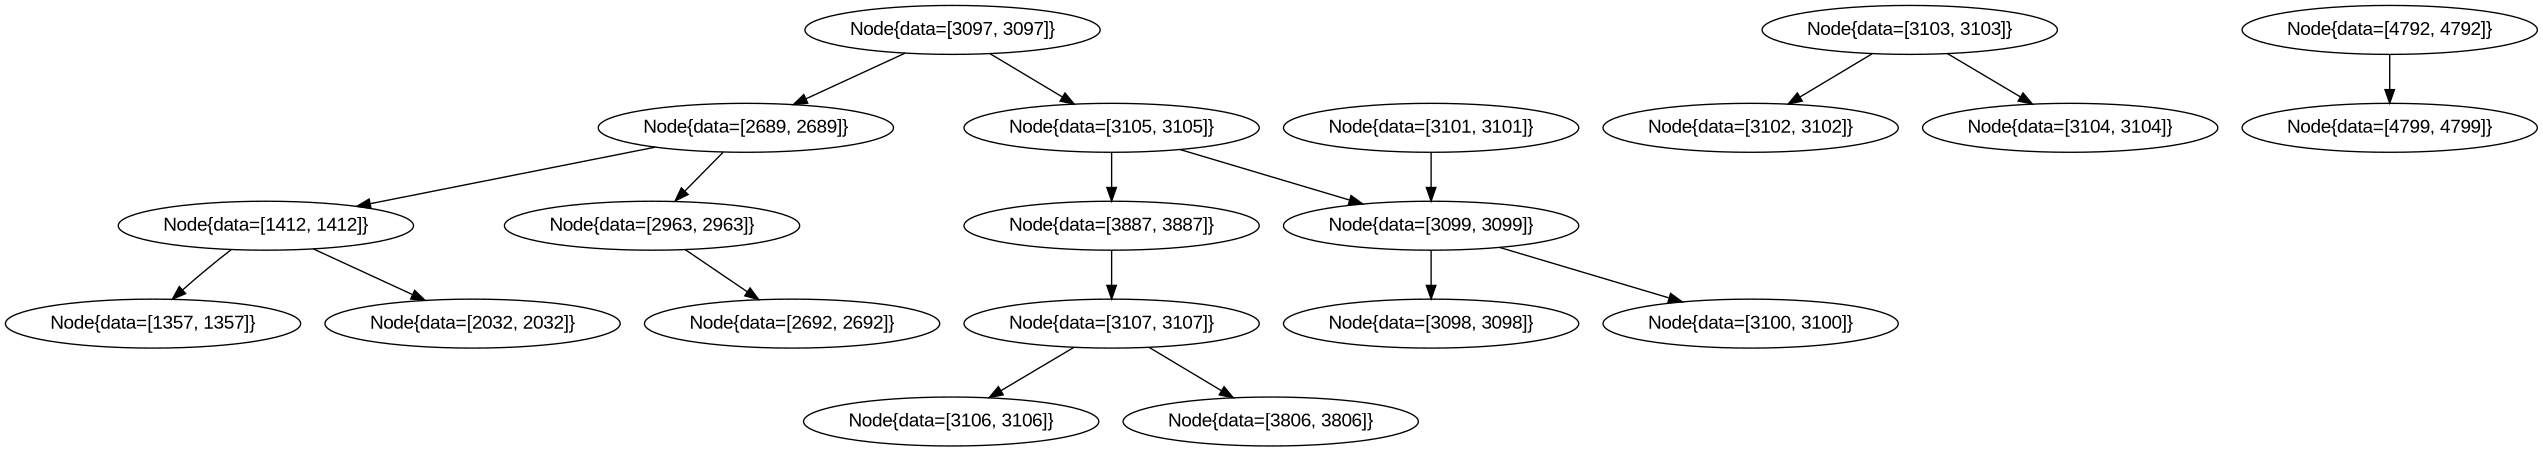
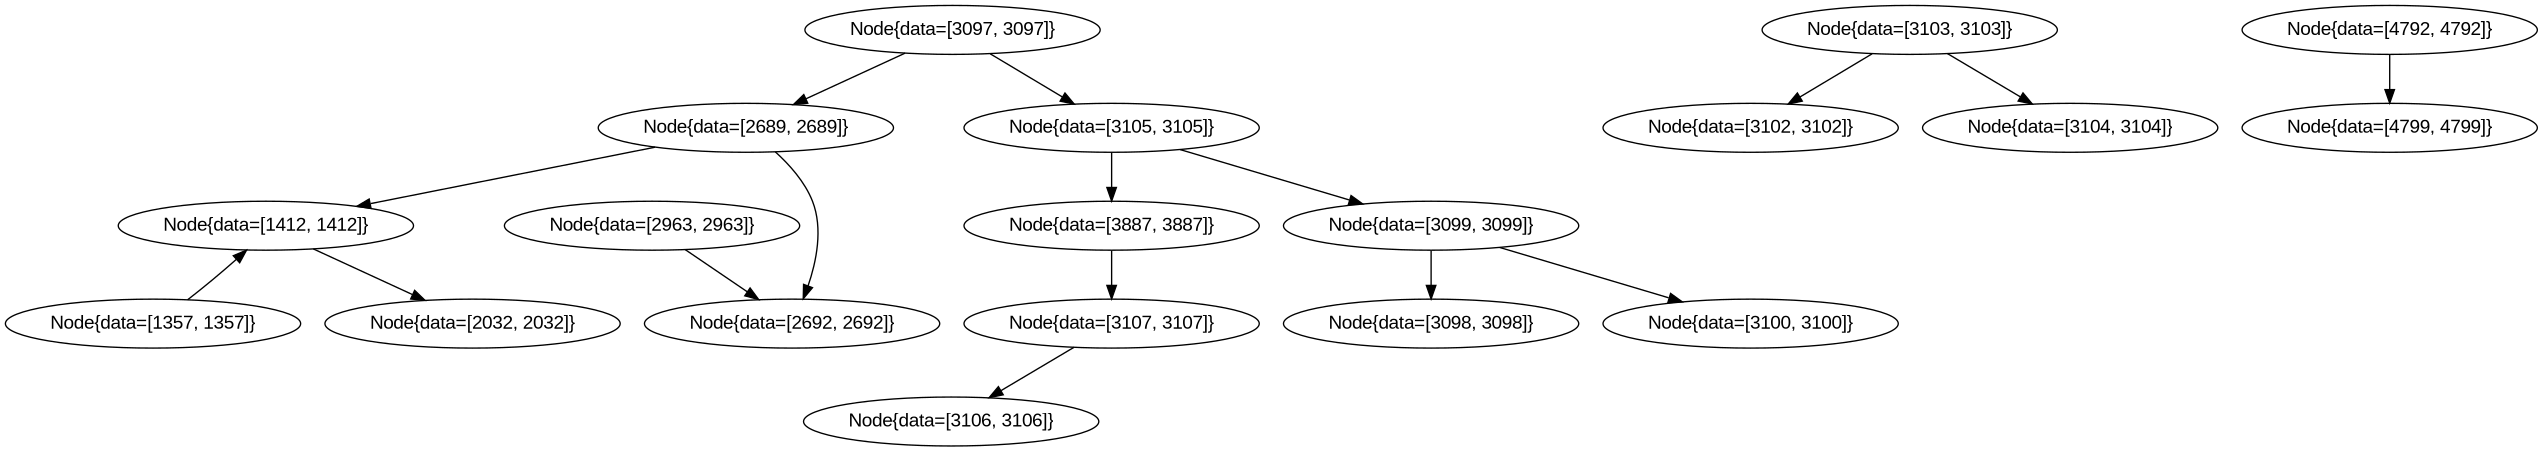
(1431, 128) -> none
(704, 172) -> (816, 213)
(207, 269) -> (212, 280)
(1271, 422) -> none
